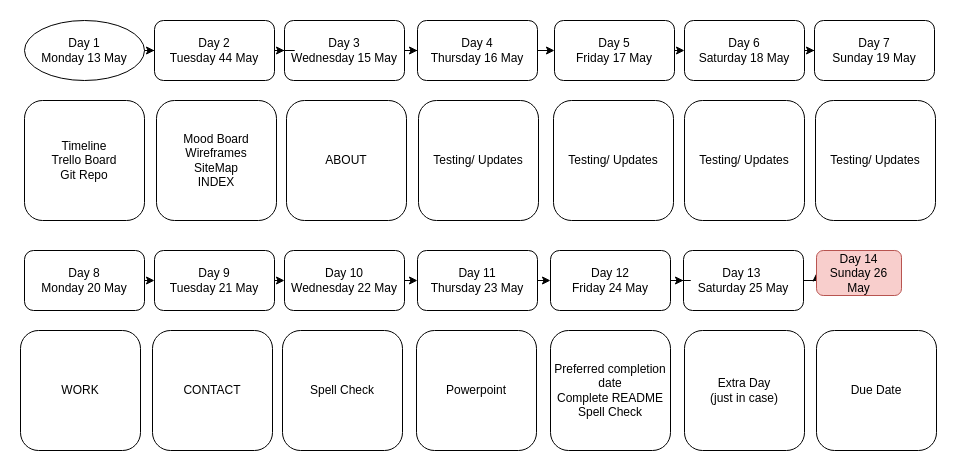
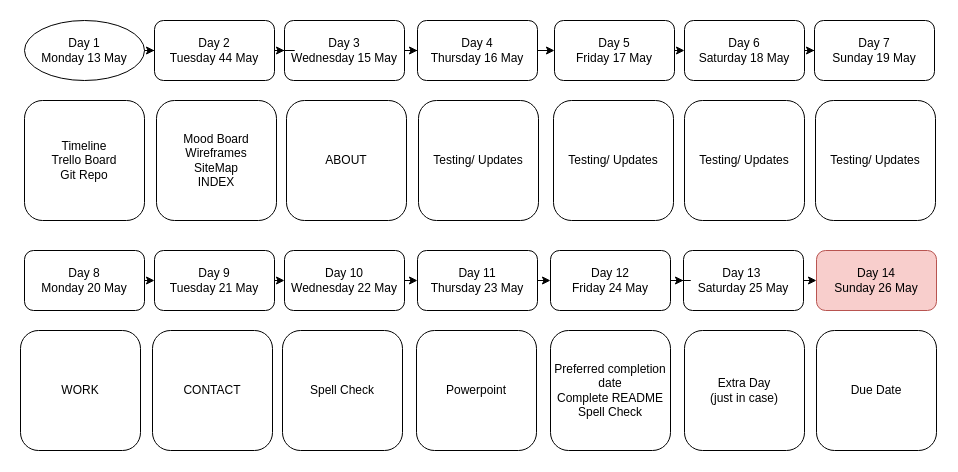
(859, 273) -> (877, 281)
